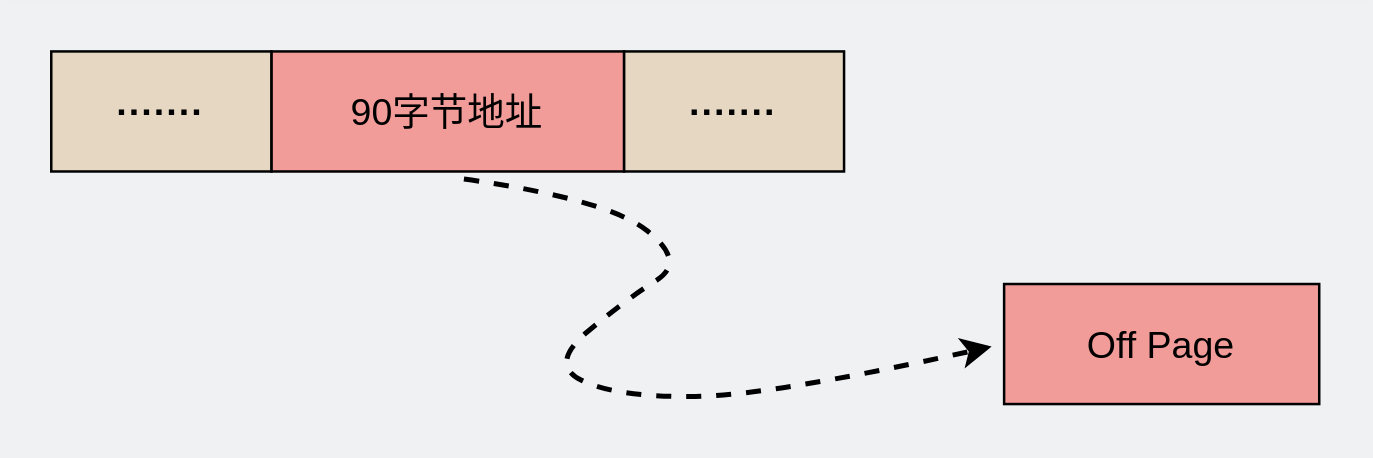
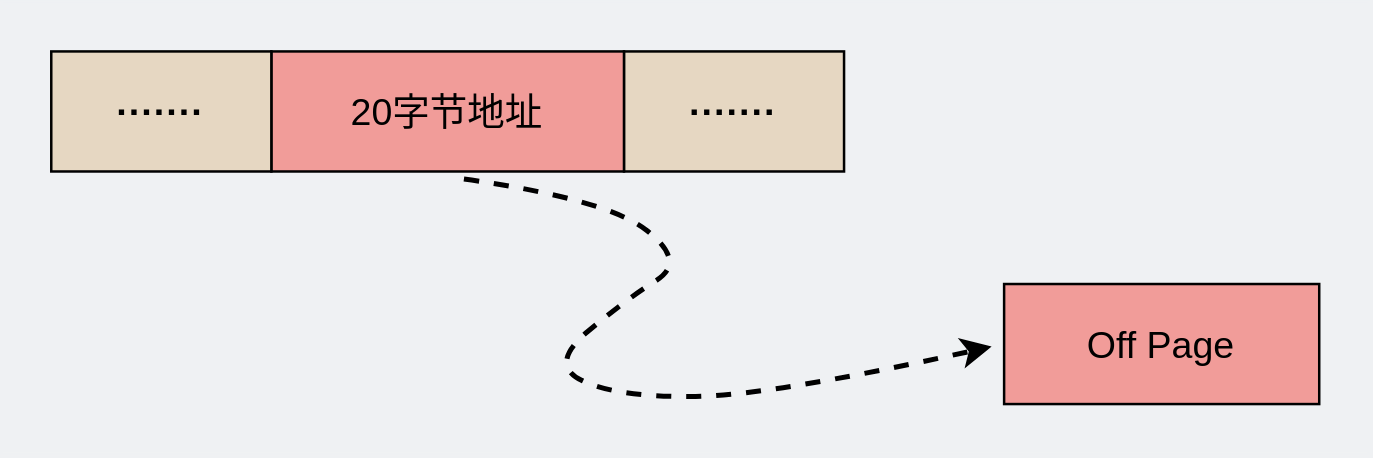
(448, 111) -> (448, 111)
